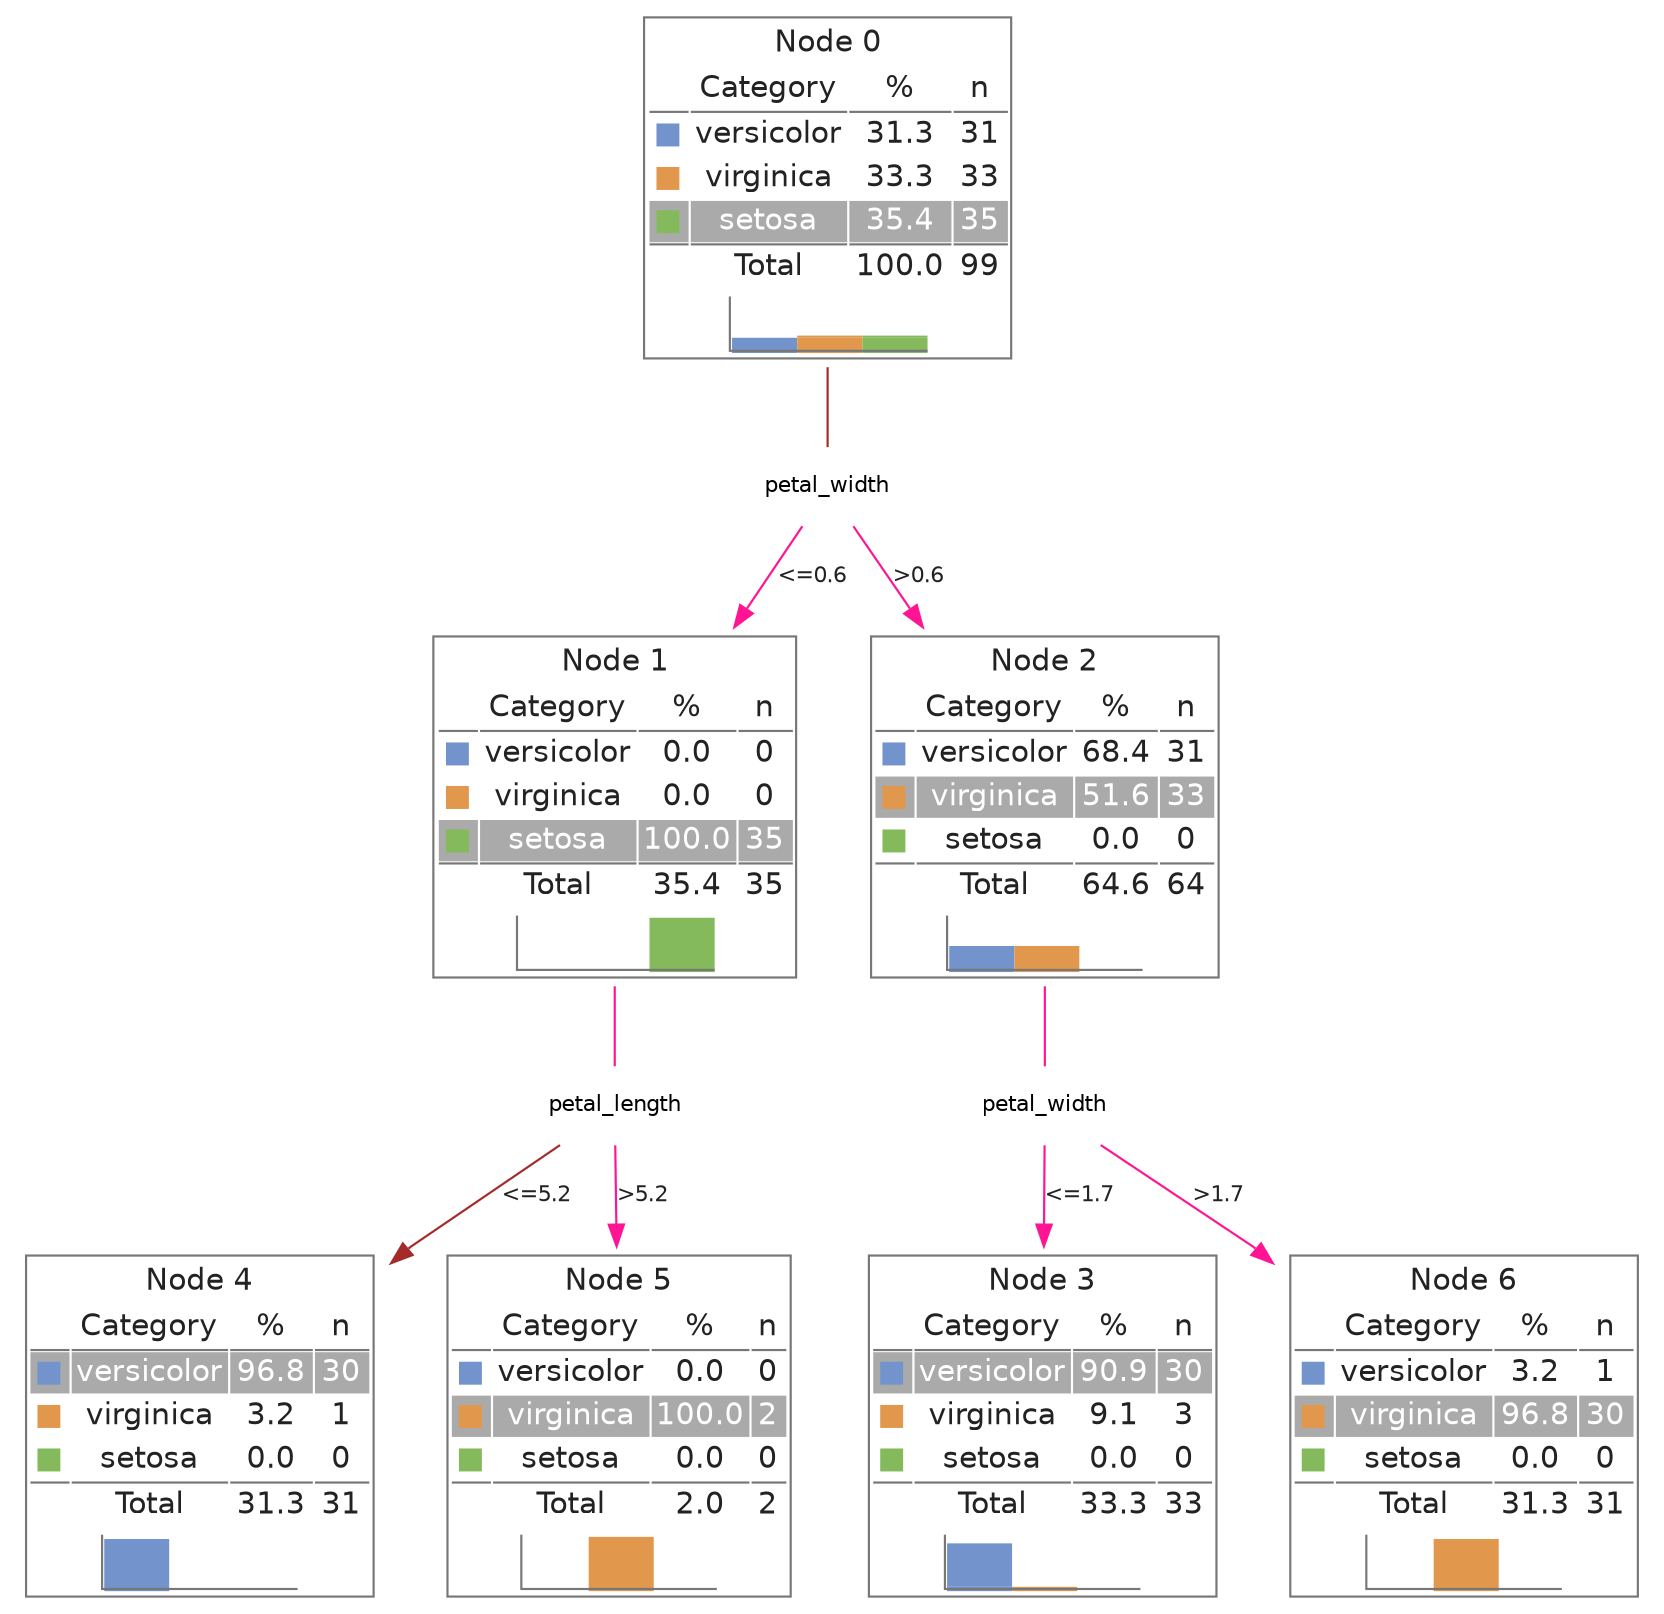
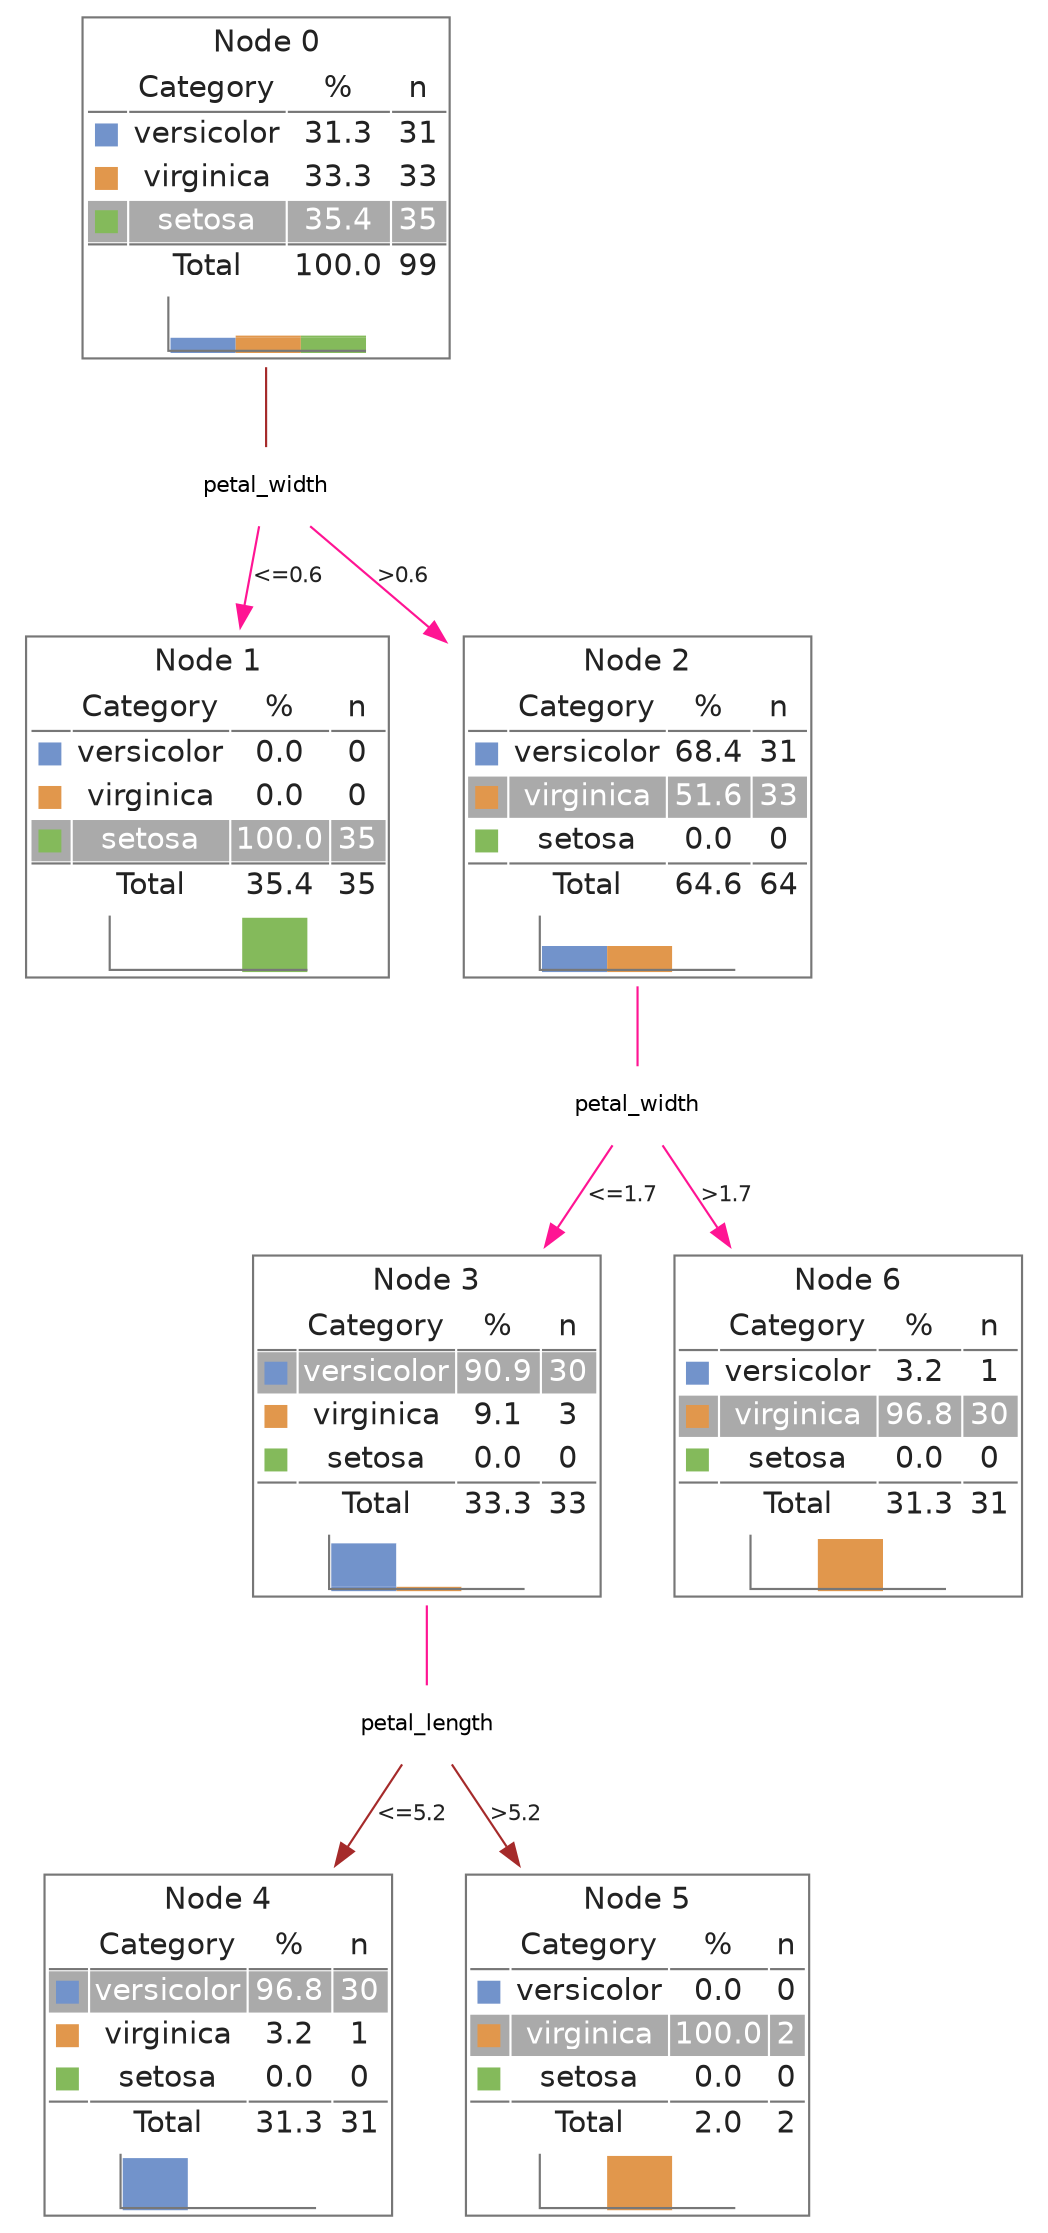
(615, 1026) -> (427, 1645)
(616, 1185) -> (479, 1806)
